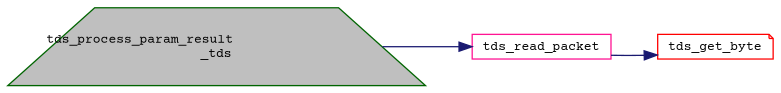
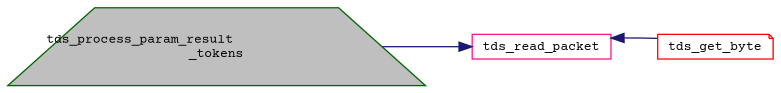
(217, 47) -> (217, 47)
(628, 55) -> (641, 38)
